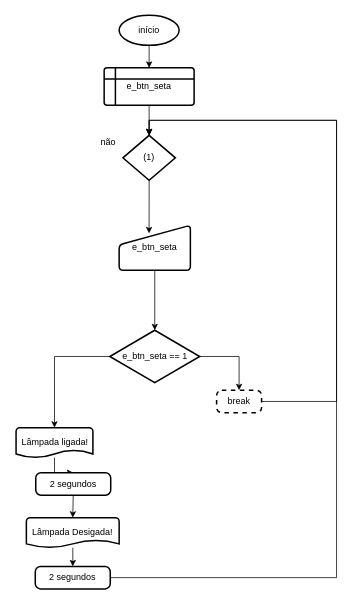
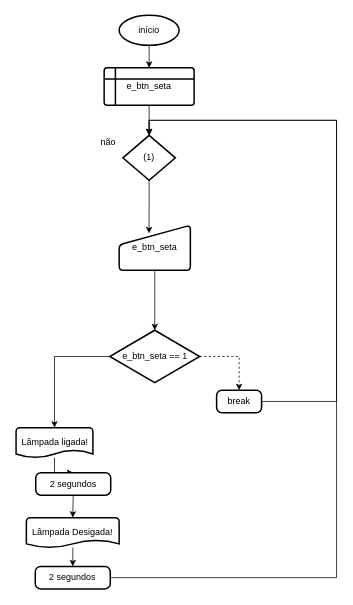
(233, 357) -> (233, 357)
(239, 402) -> (239, 402)
